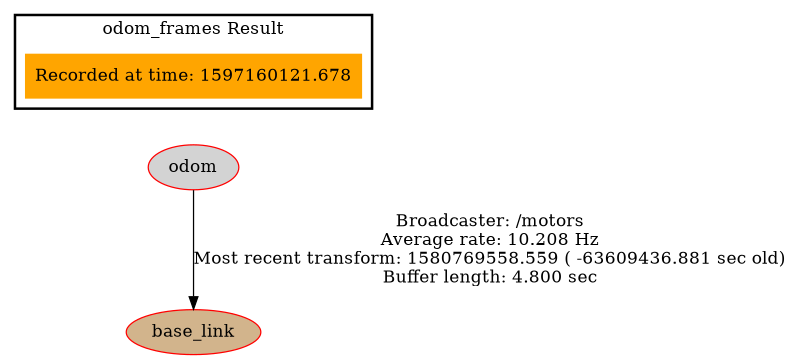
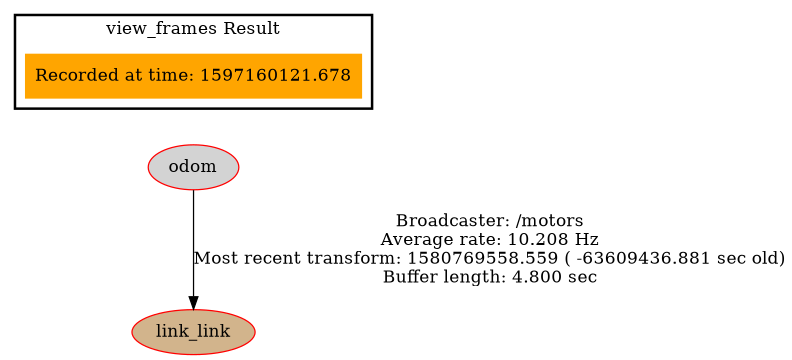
(194, 29) -> (194, 29)
(194, 332) -> (194, 332)
